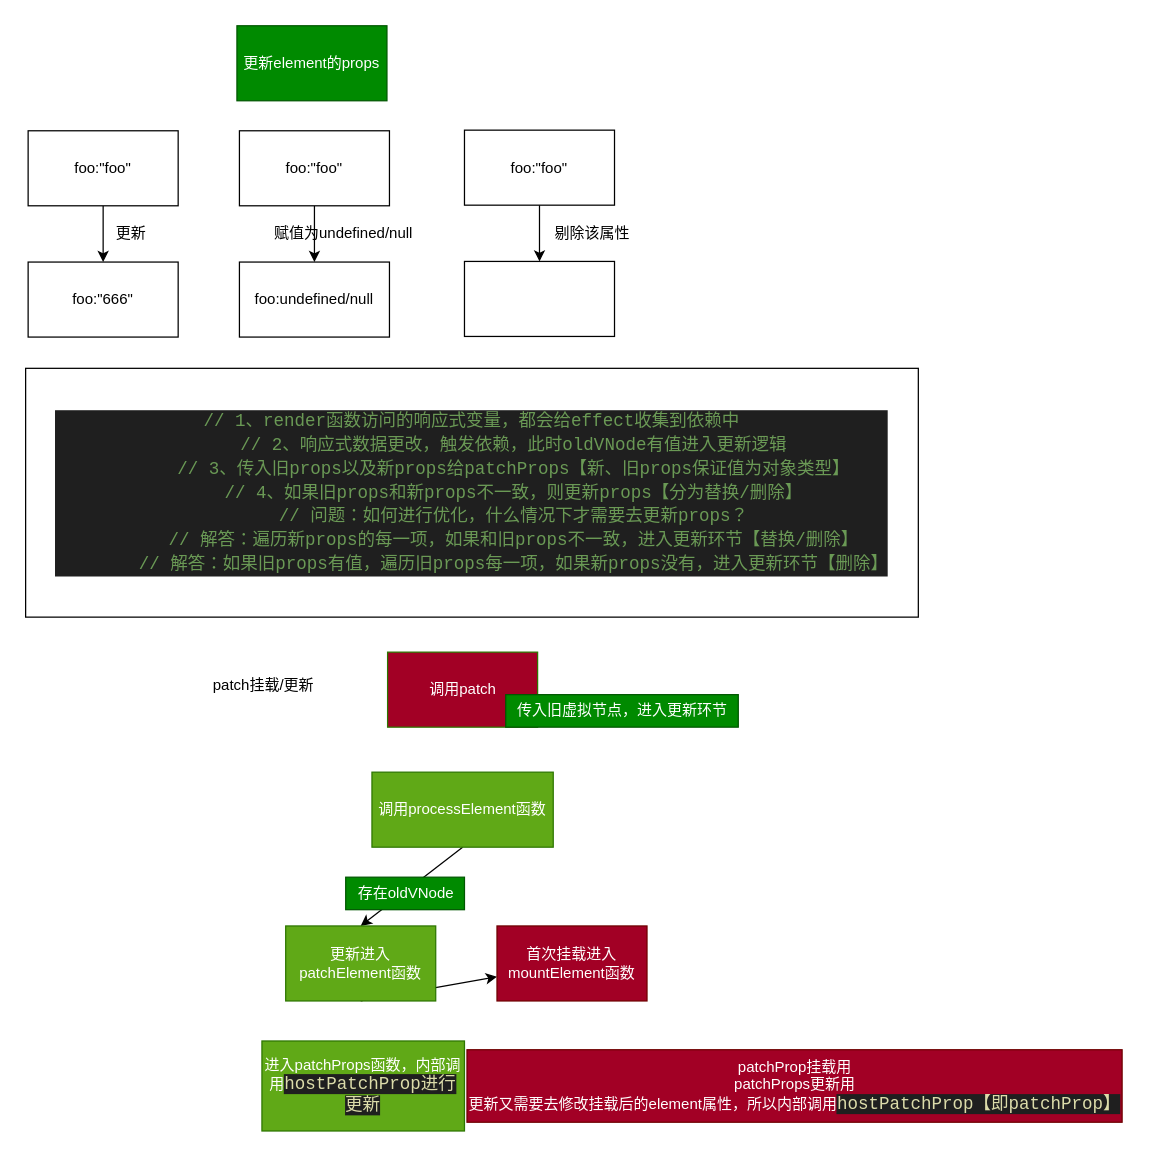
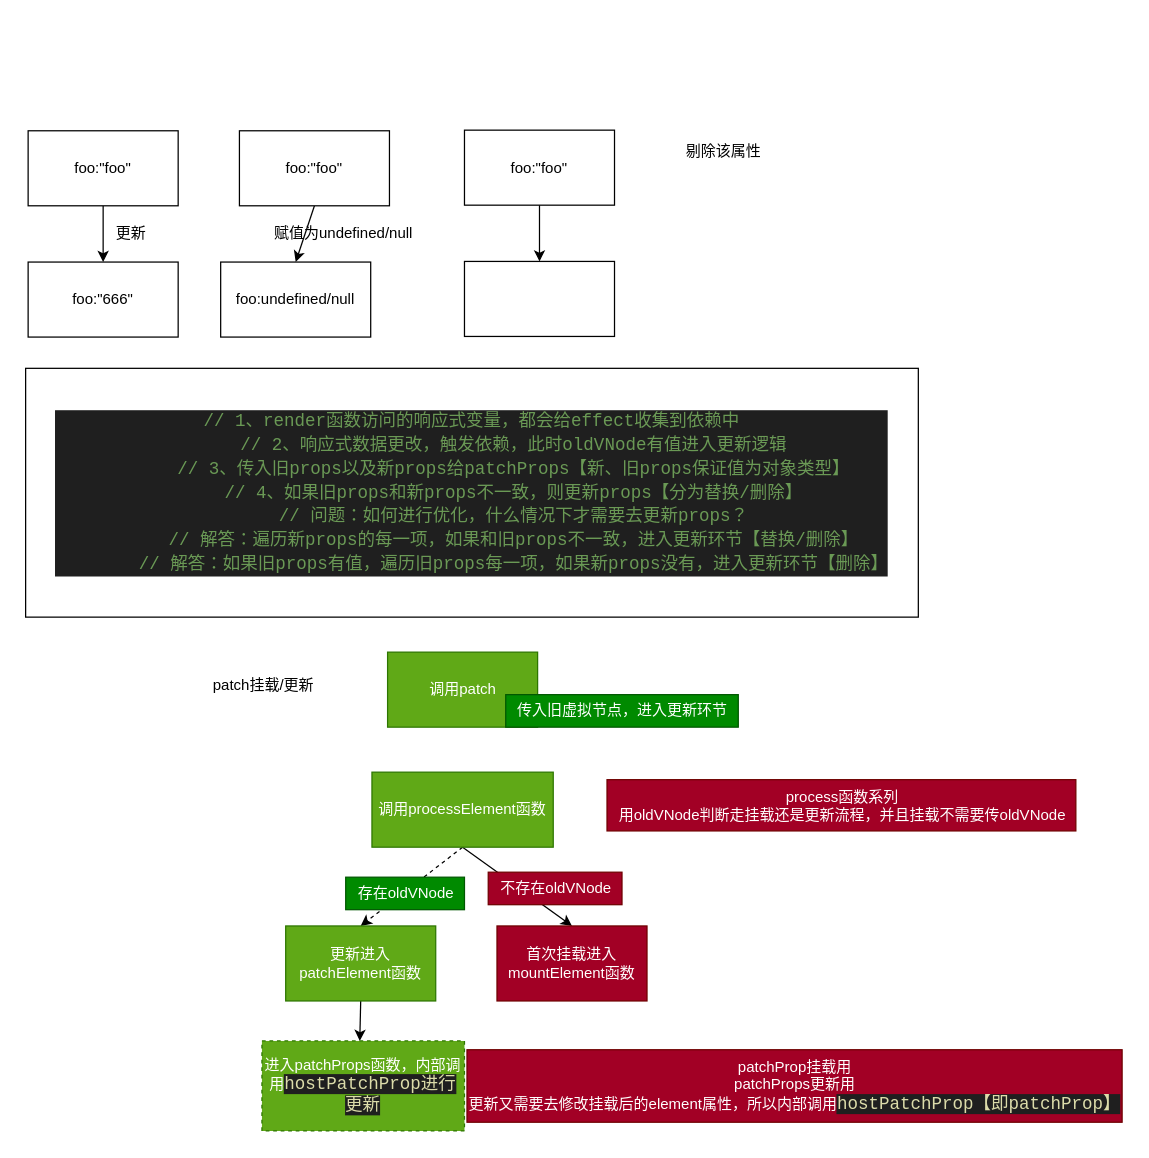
(312, 63) -> none
(592, 233) -> (723, 152)
(314, 299) -> (296, 299)
(463, 689) -> (463, 689)
none -> (841, 805)
(443, 862) -> (443, 862)
none -> (515, 885)
none -> (555, 888)
(461, 983) -> (360, 1017)
(363, 1086) -> (363, 1086)
